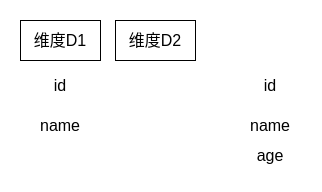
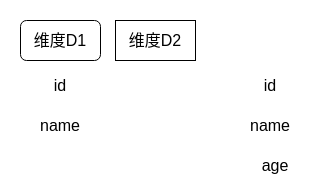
(61, 41) -> (61, 41)
(271, 156) -> (276, 166)
